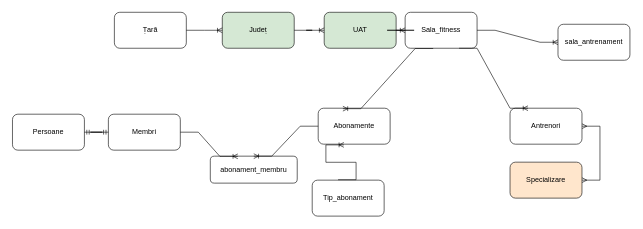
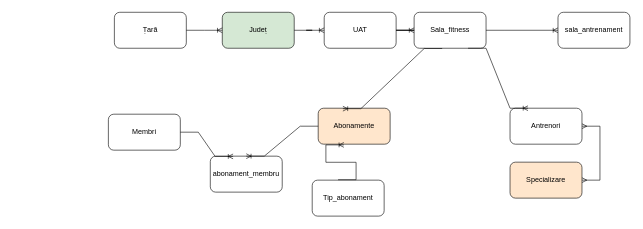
(360, 30) -> (360, 30)
(441, 30) -> (450, 30)
(594, 42) -> (594, 30)
(354, 126) -> (354, 126)
(48, 132) -> none
(96, 132) -> none
(254, 170) -> (246, 174)
